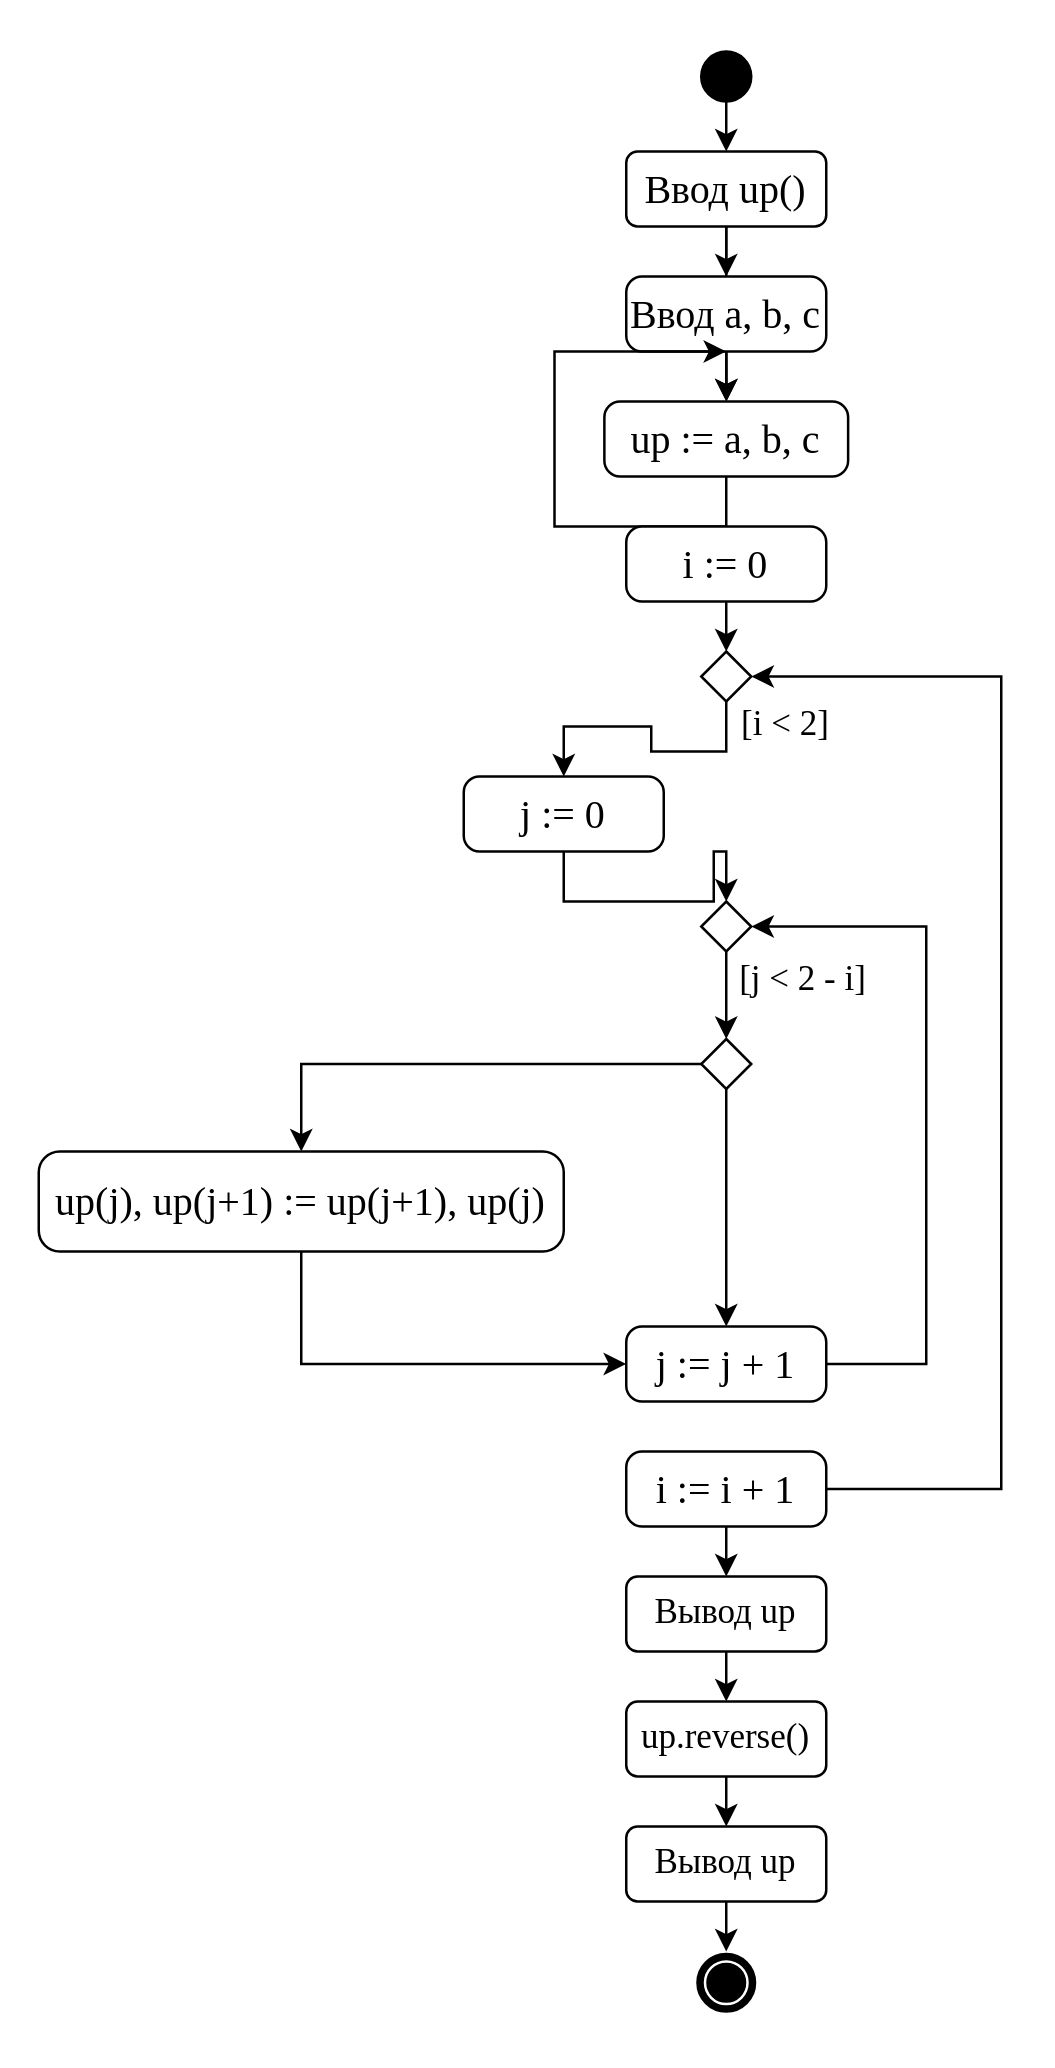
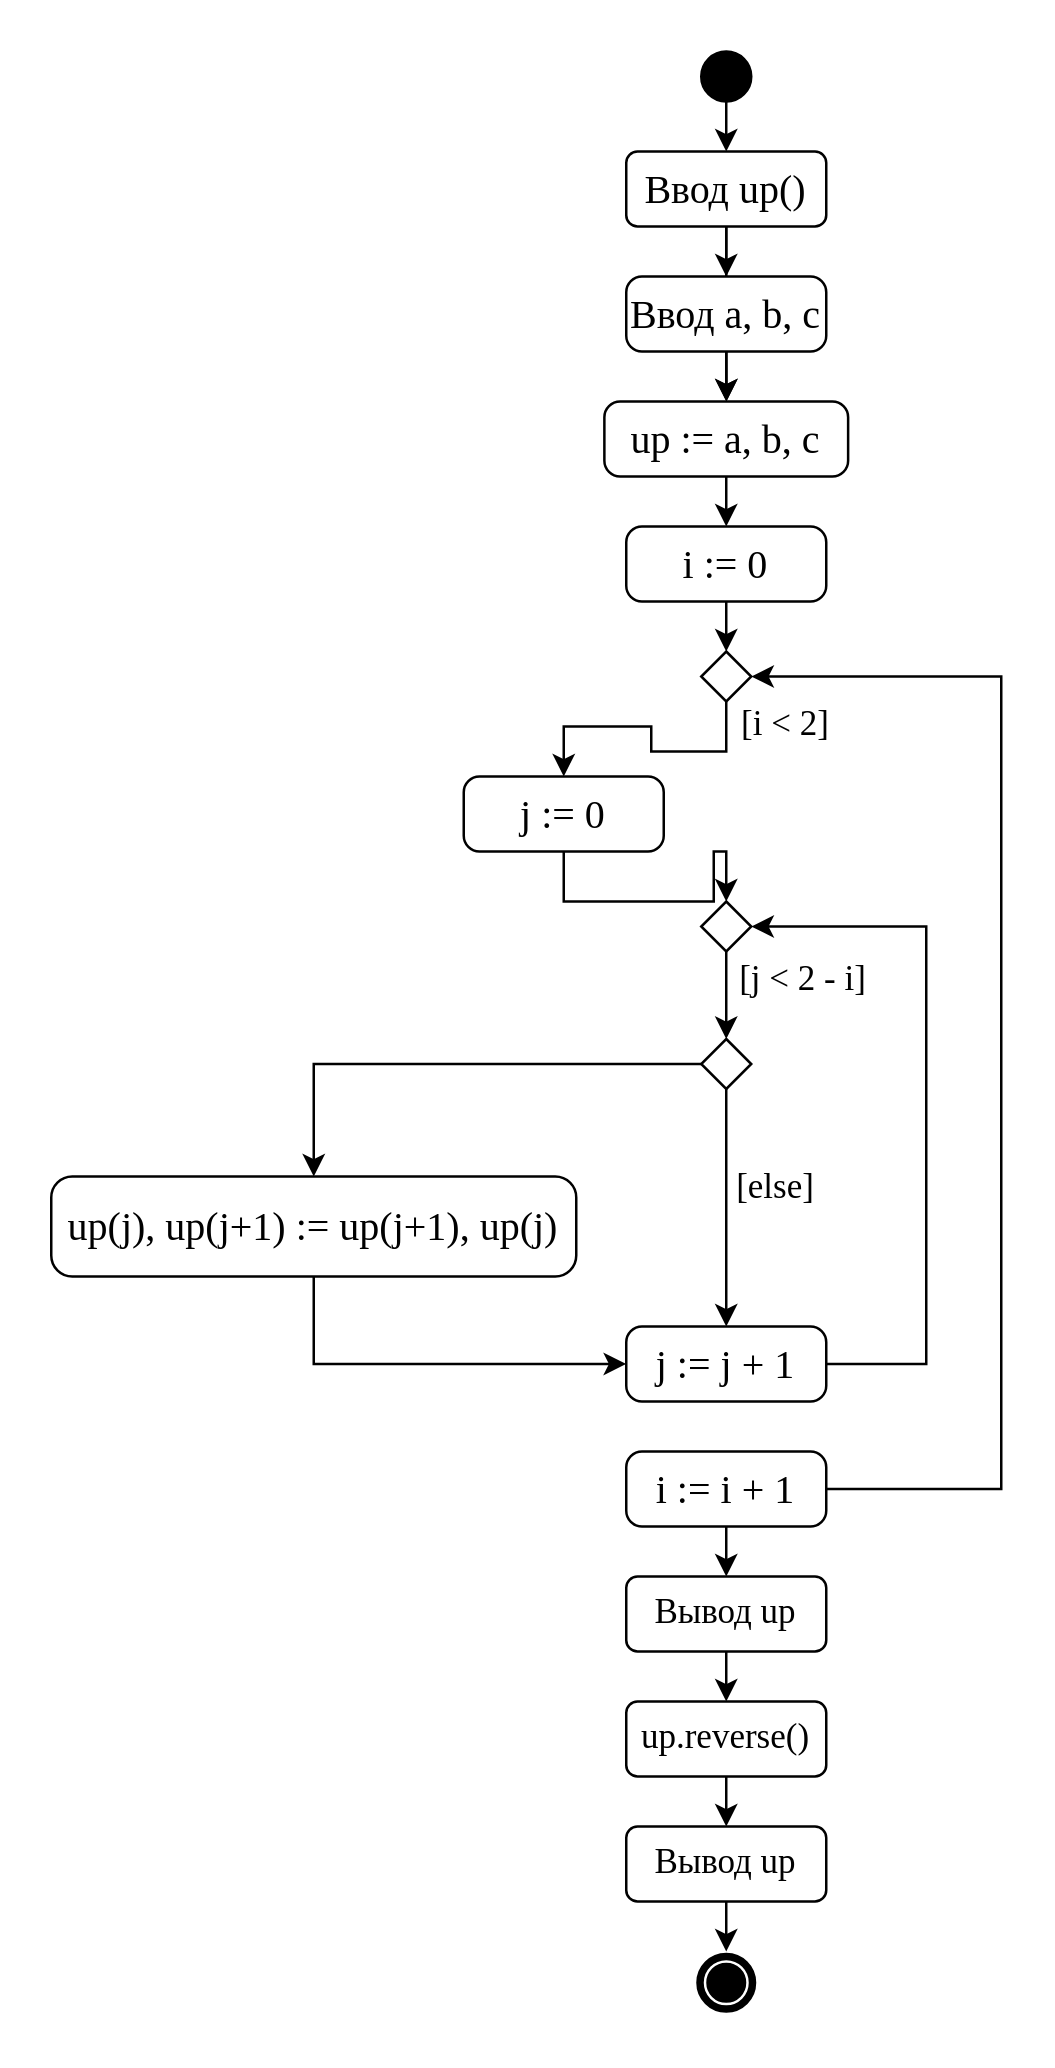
(555, 439) -> (726, 508)
none -> (776, 1189)
(301, 1201) -> (314, 1226)
